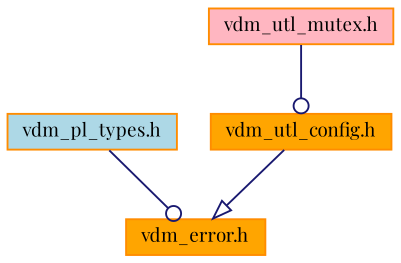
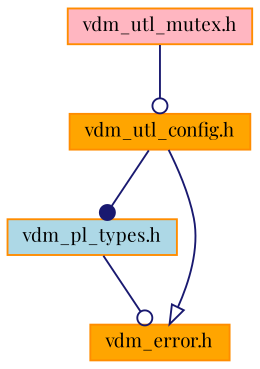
none -> (130, 178)
